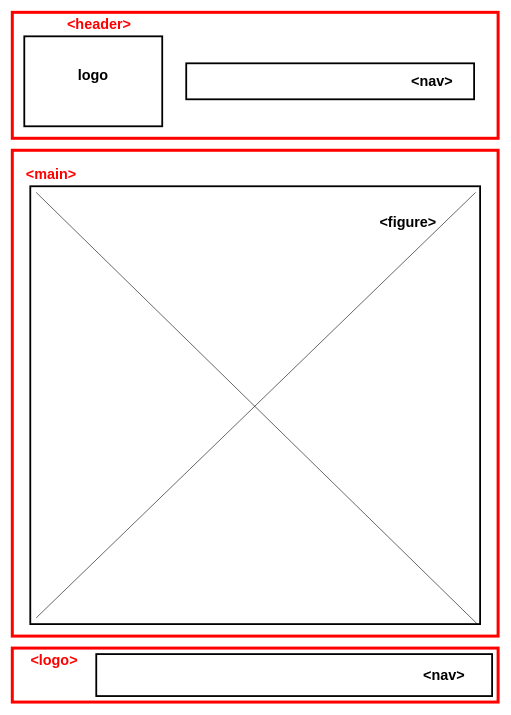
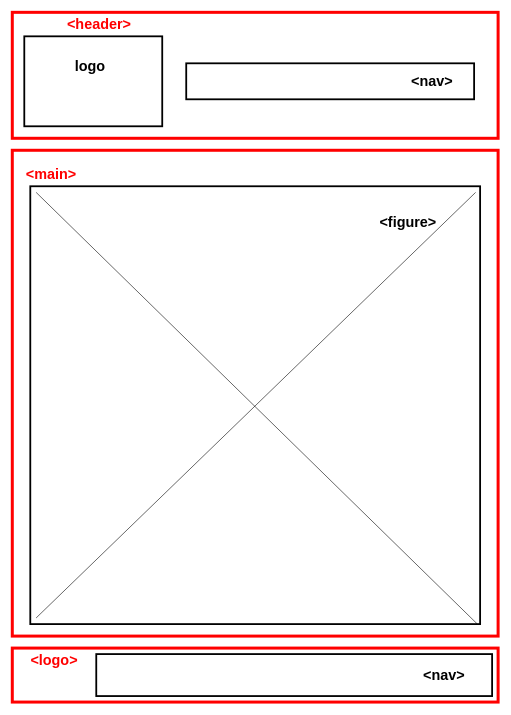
(93, 75) -> (90, 66)
